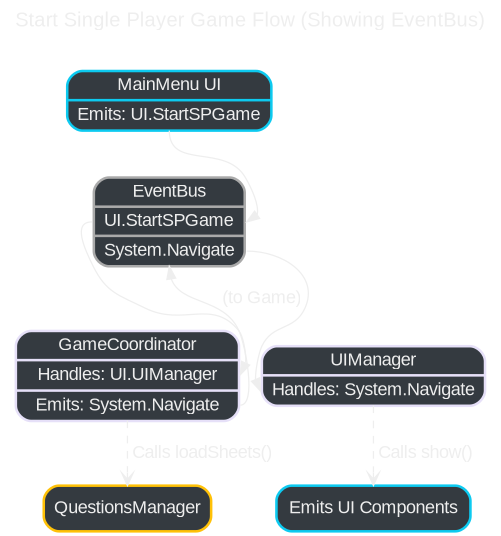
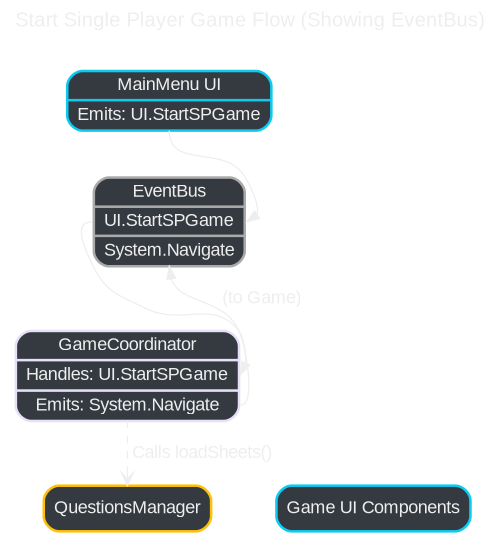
(127, 375) -> (127, 375)
(373, 376) -> none
(373, 508) -> (373, 508)
